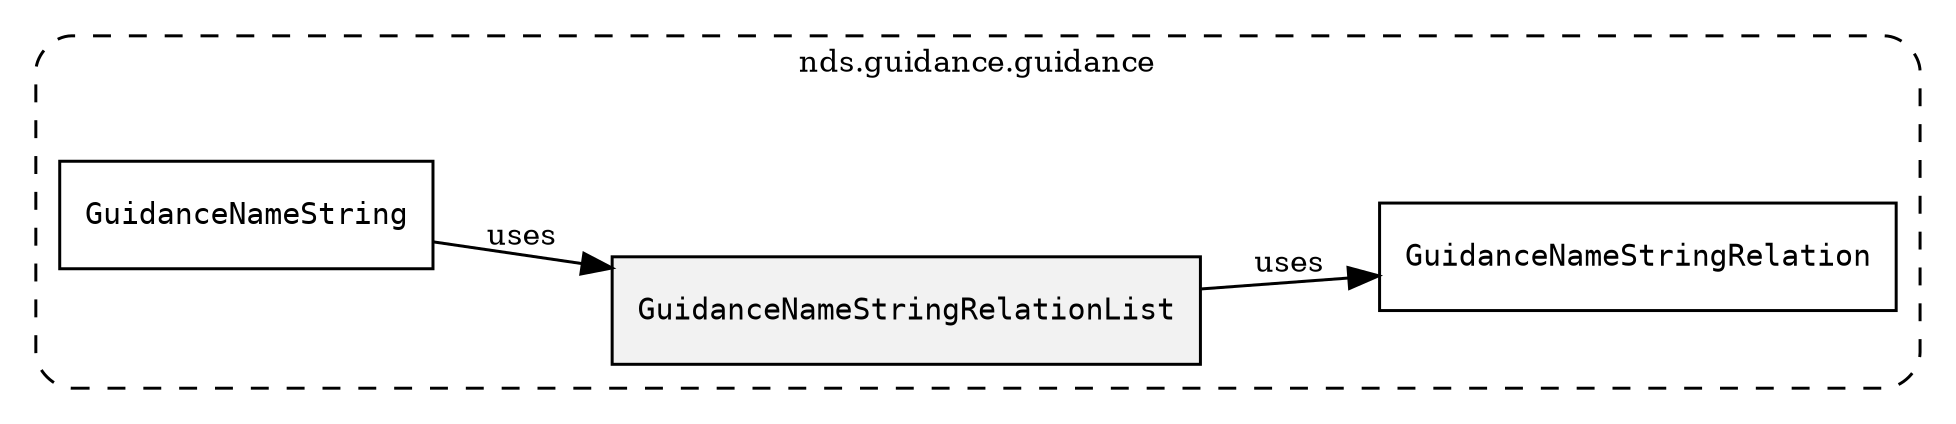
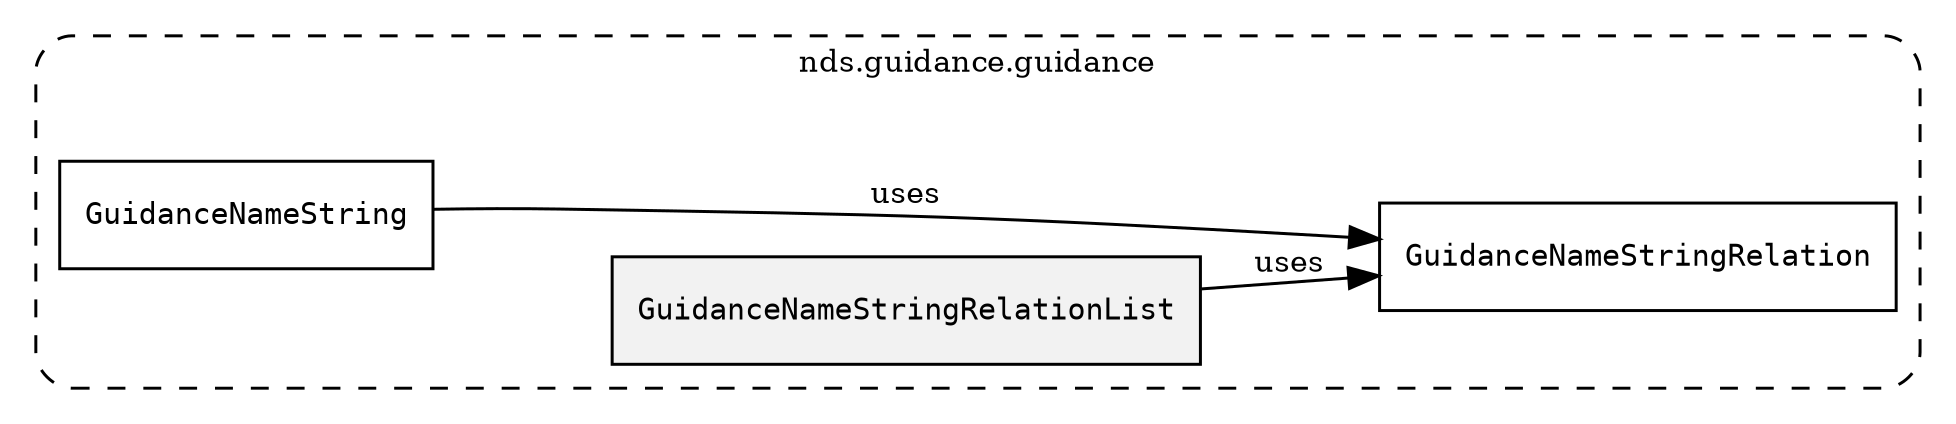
(508, 253) -> (891, 216)
